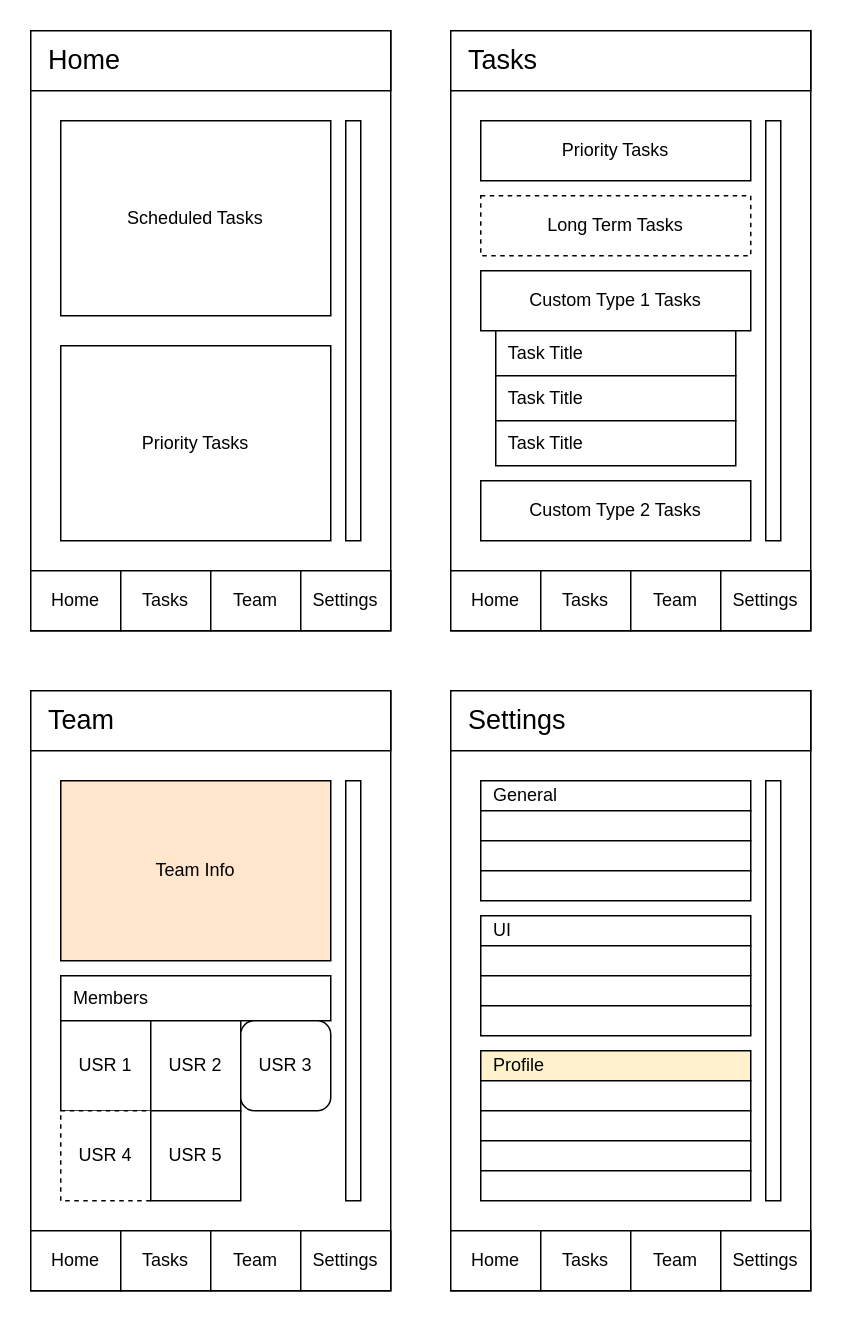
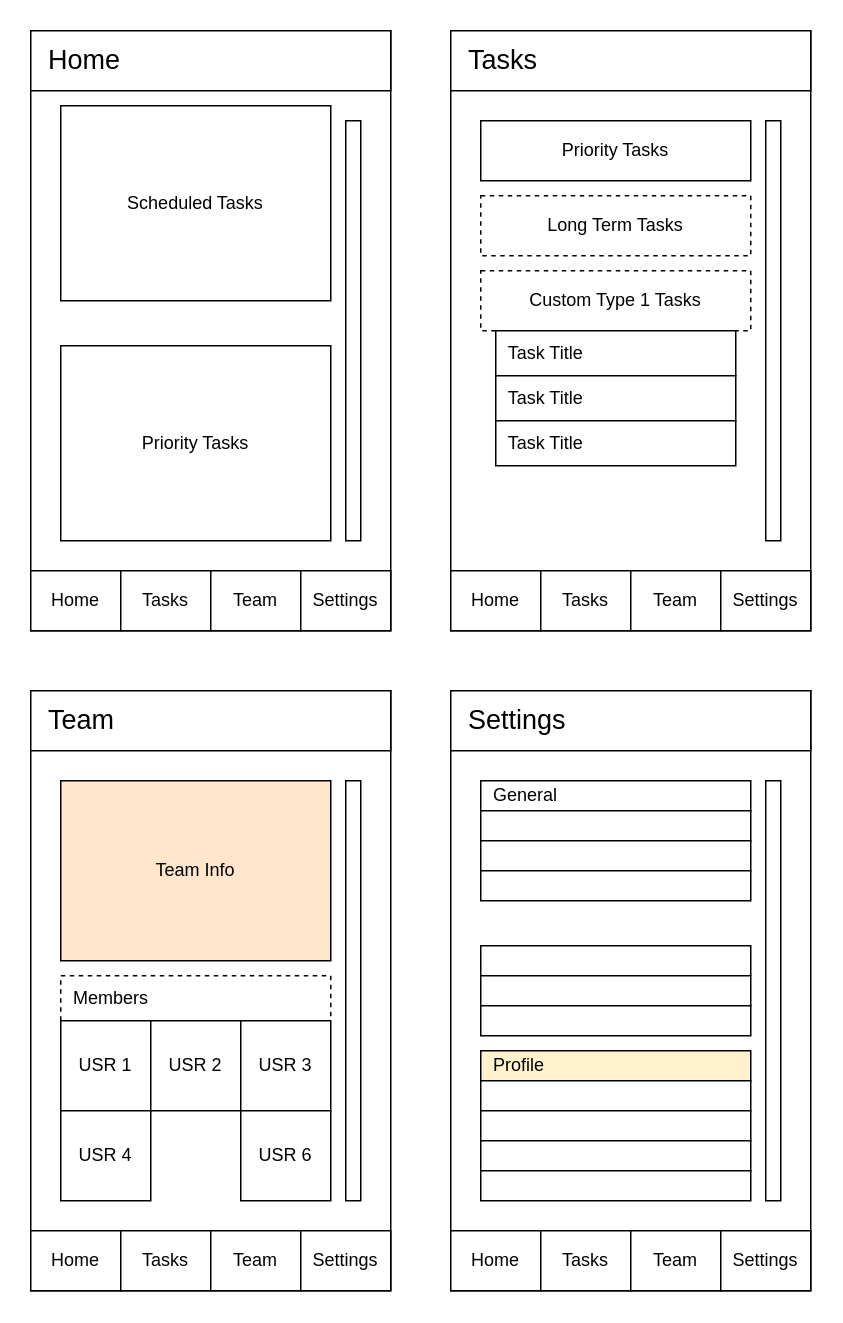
(196, 218) -> (196, 203)
(616, 301) -> (616, 301)
(616, 511) -> none
(616, 931) -> none
(196, 998) -> (196, 998)
(286, 1066) -> (286, 1066)
(106, 1156) -> (106, 1156)
(196, 1156) -> none
none -> (286, 1156)
